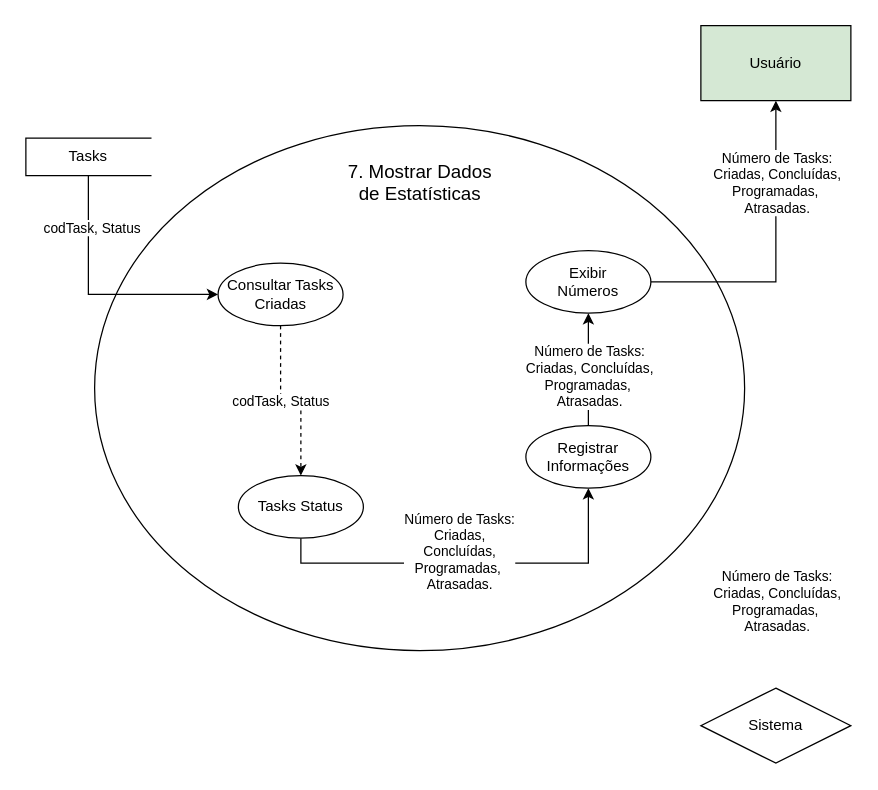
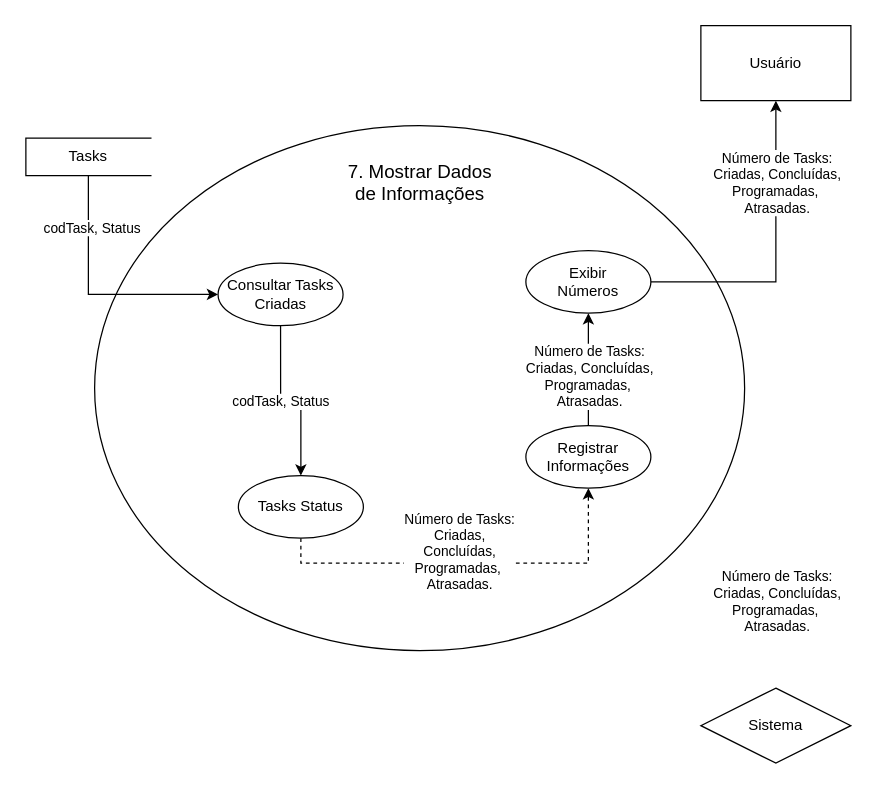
(776, 63) -> (776, 63)
(420, 182) -> (420, 182)
(280, 360) -> (280, 360)
(585, 563) -> (585, 563)
